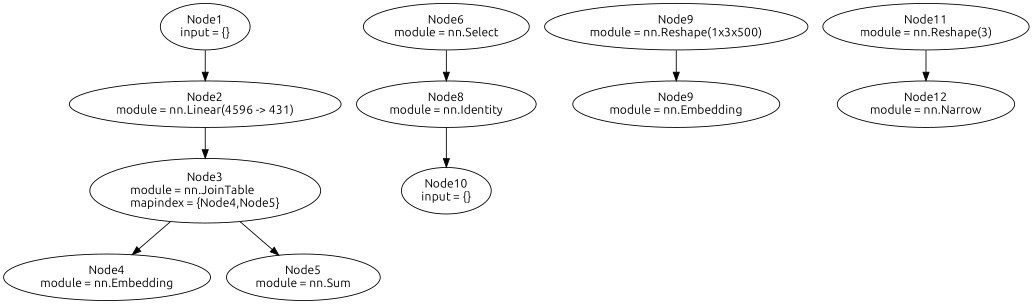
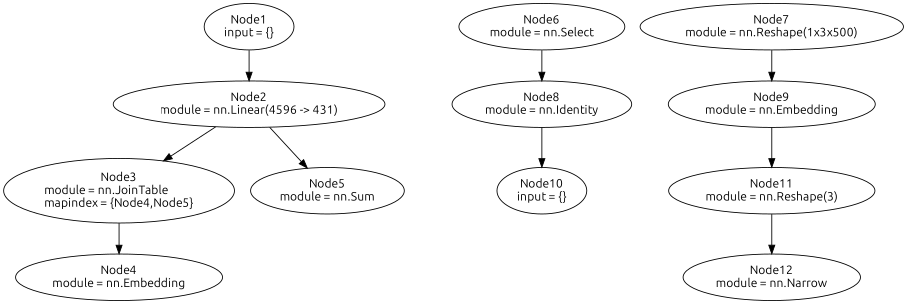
(676, 27) -> (772, 27)
none -> (772, 143)
(256, 236) -> (286, 145)
